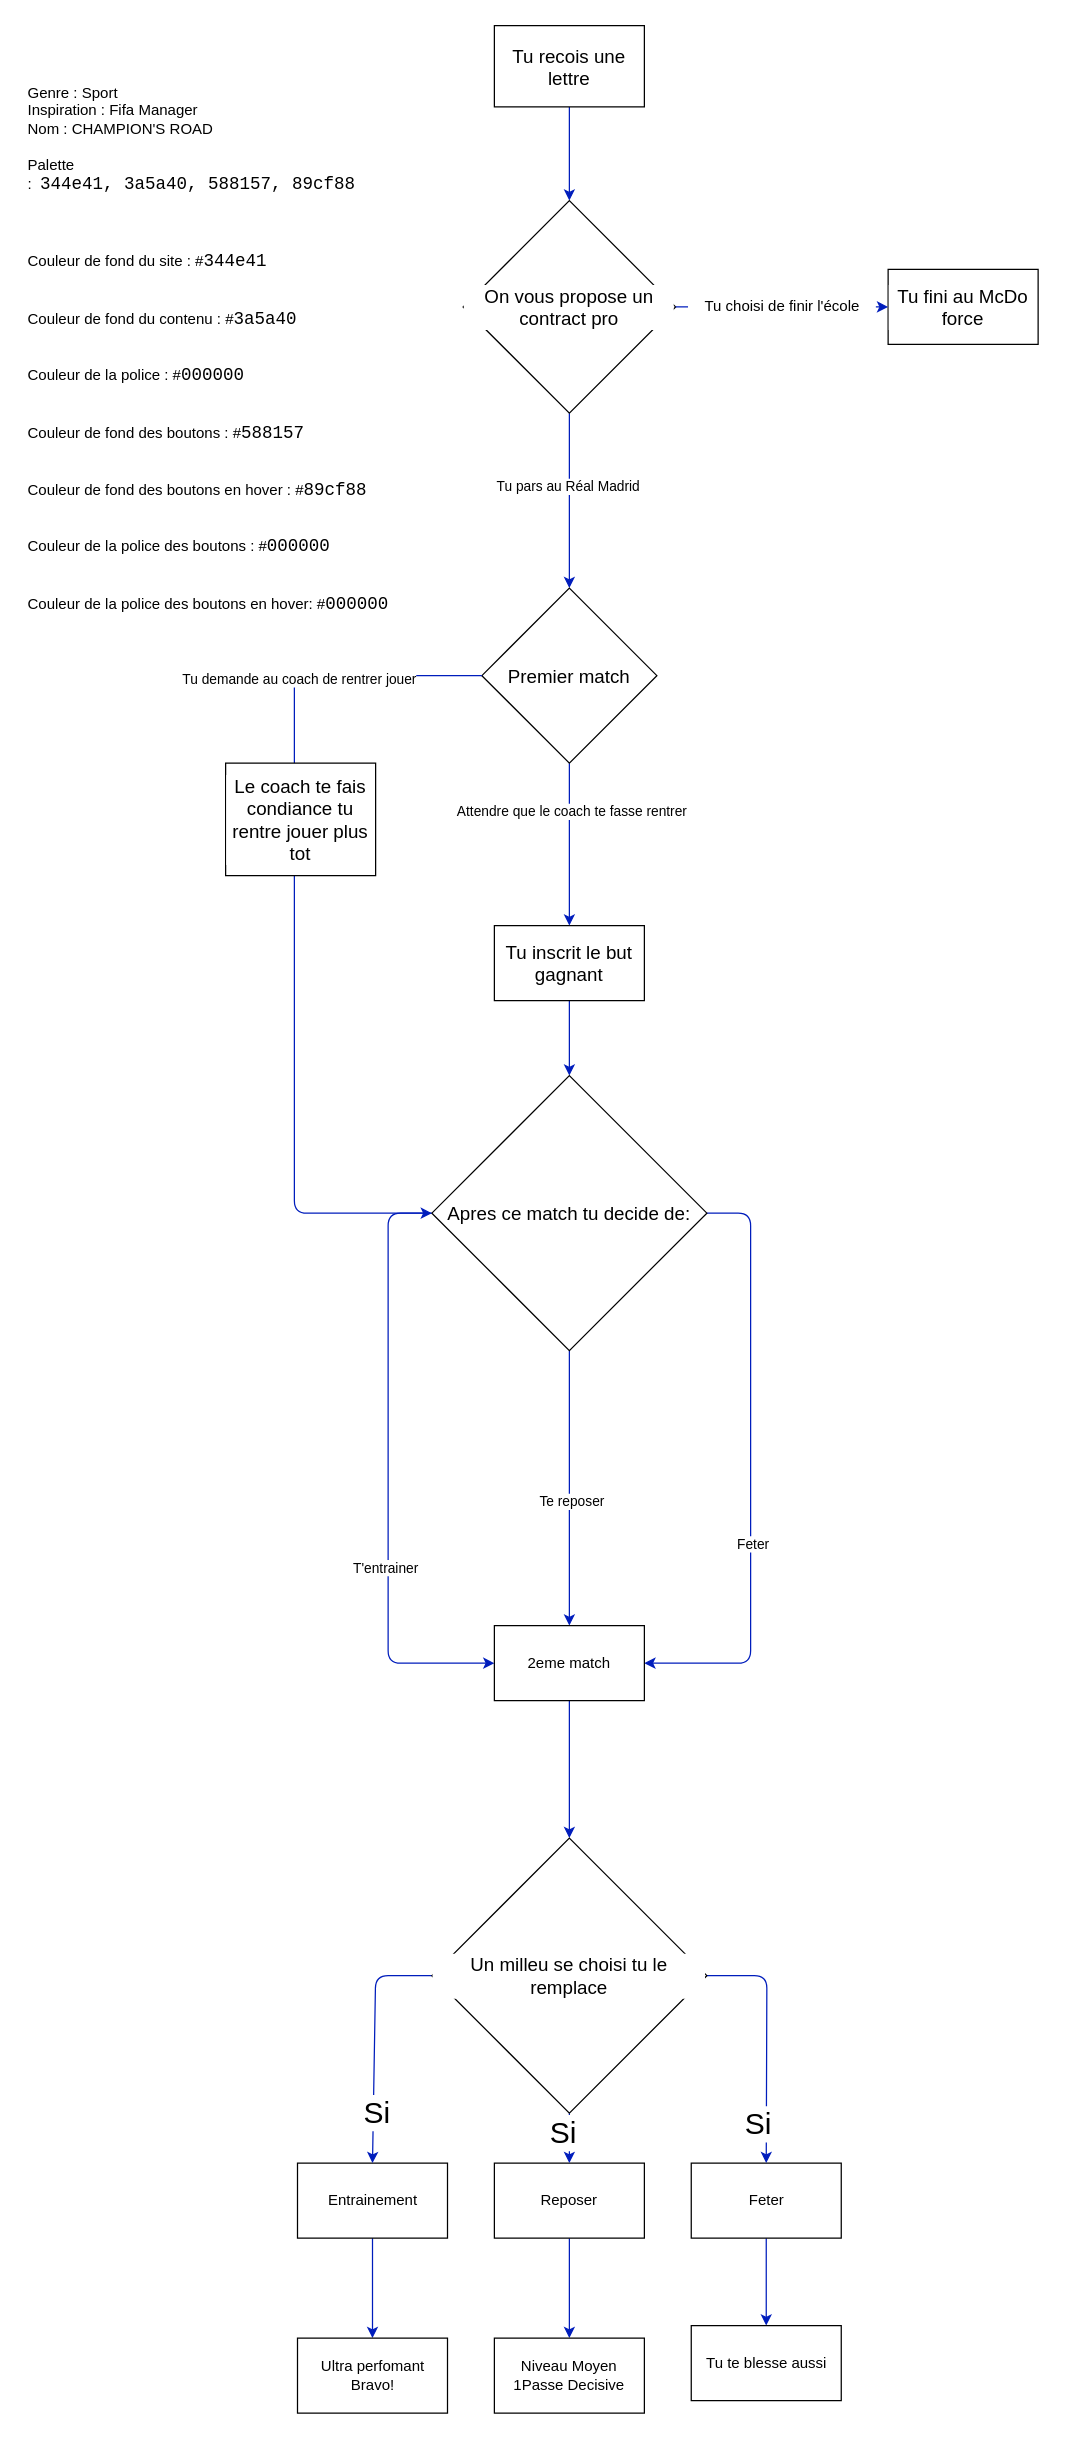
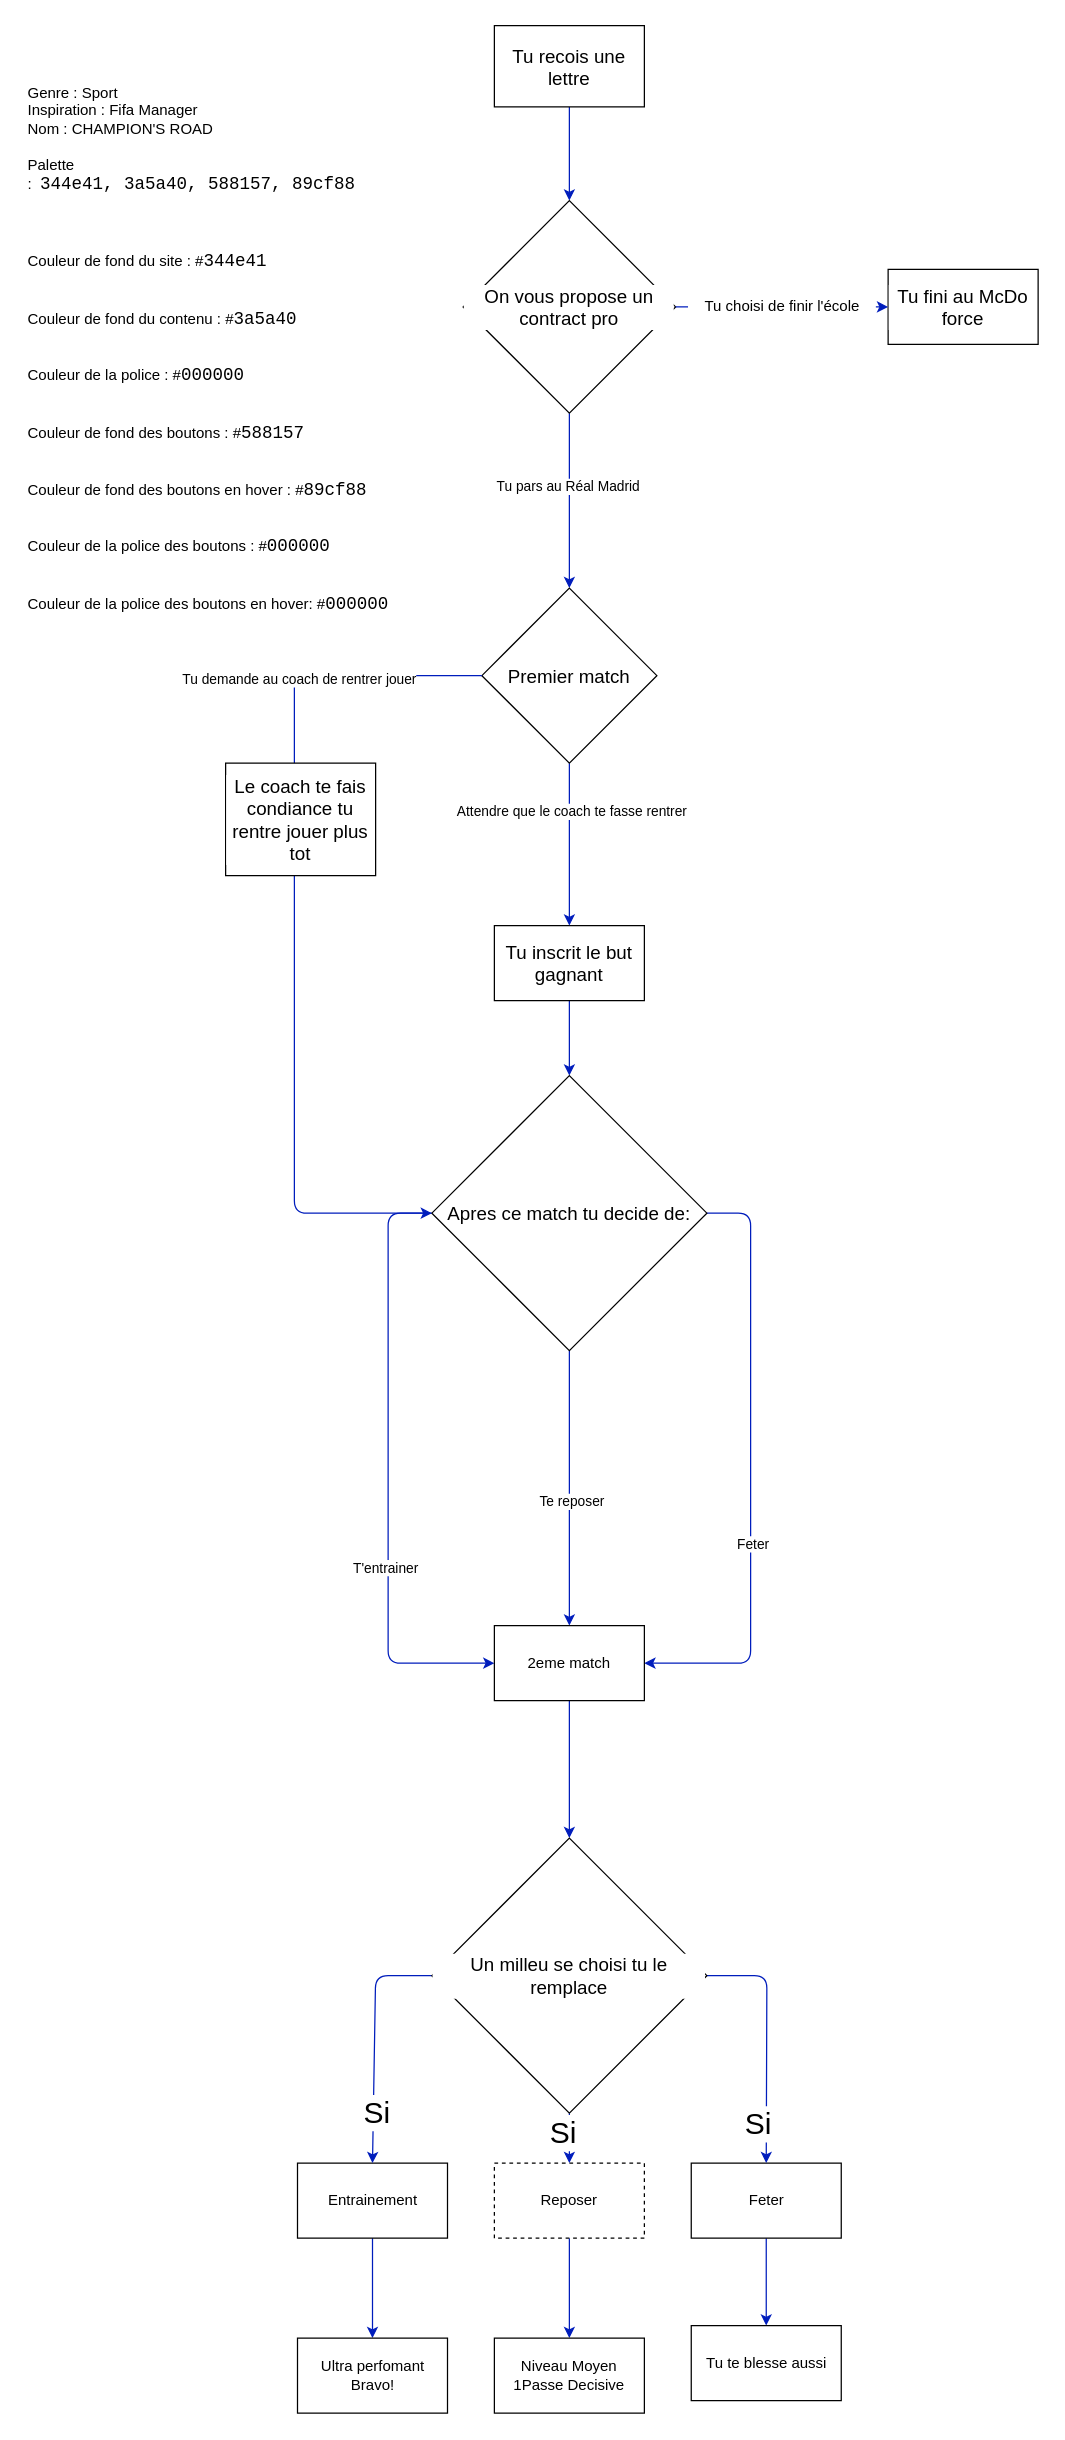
(569, 2201) -> (569, 2201)
